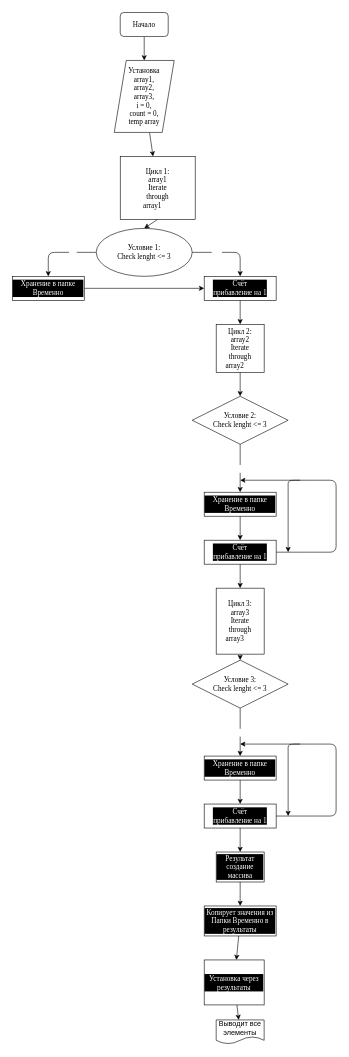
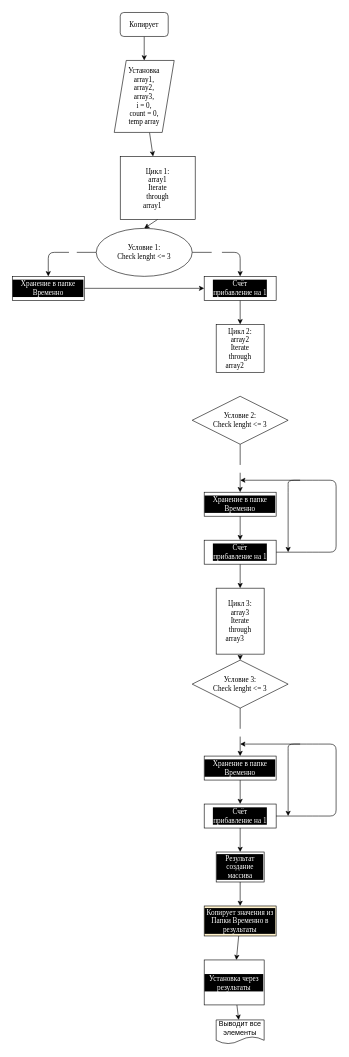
(144, 24) -> (144, 24)
(240, 390) -> none
(240, 921) -> (240, 921)
